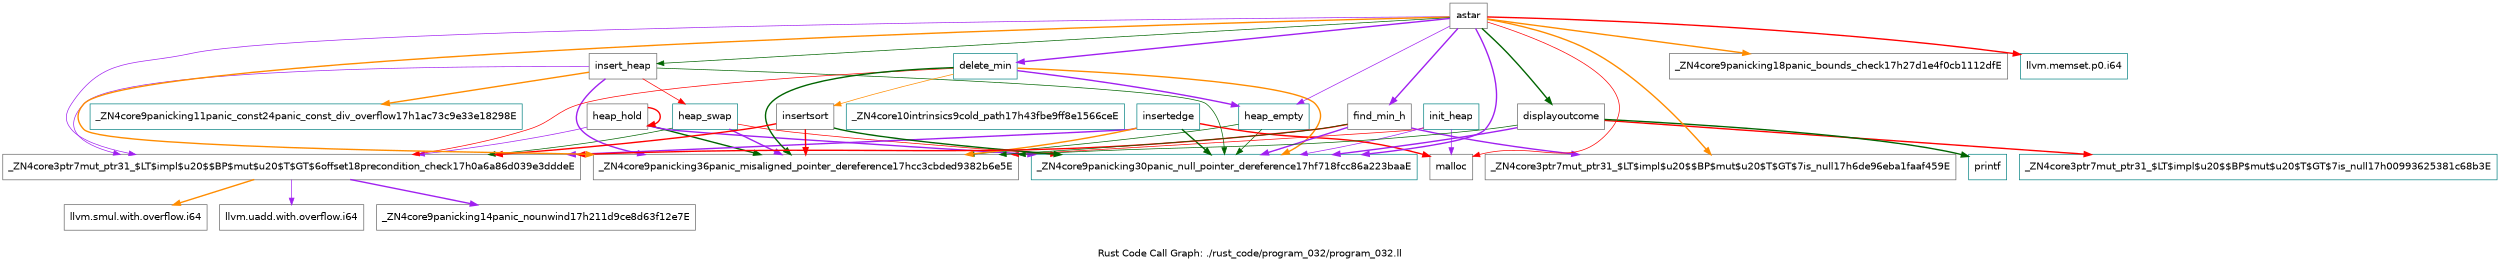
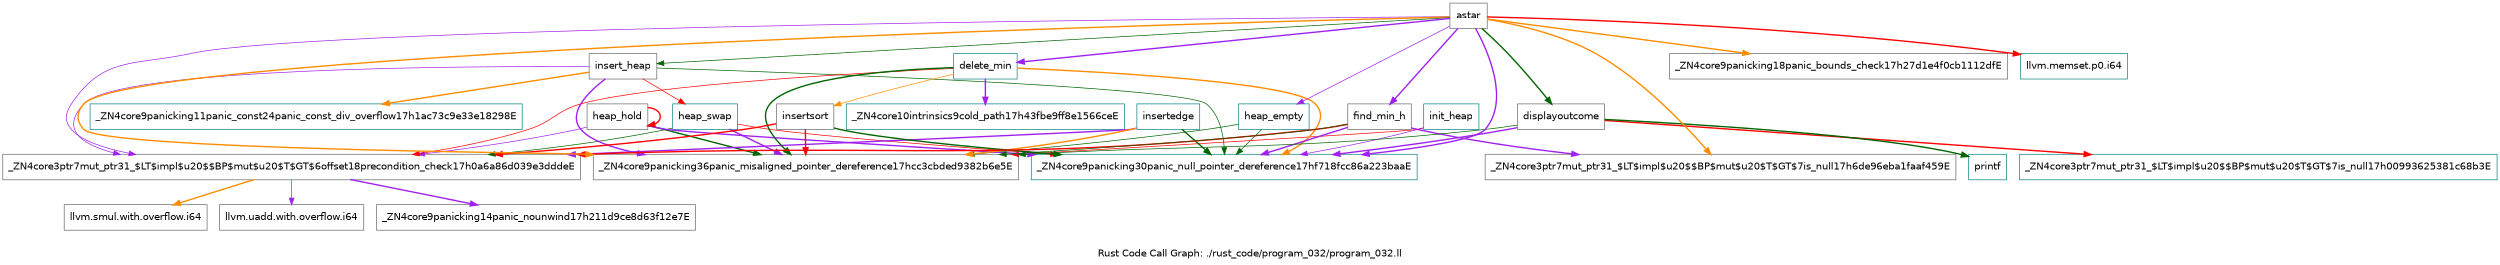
(1125, 85) -> (985, 88)
(1451, 167) -> none
